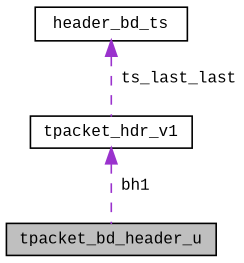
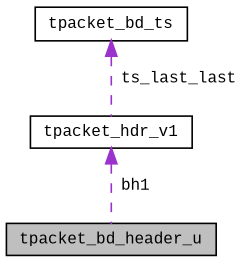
(111, 24) -> (111, 24)
